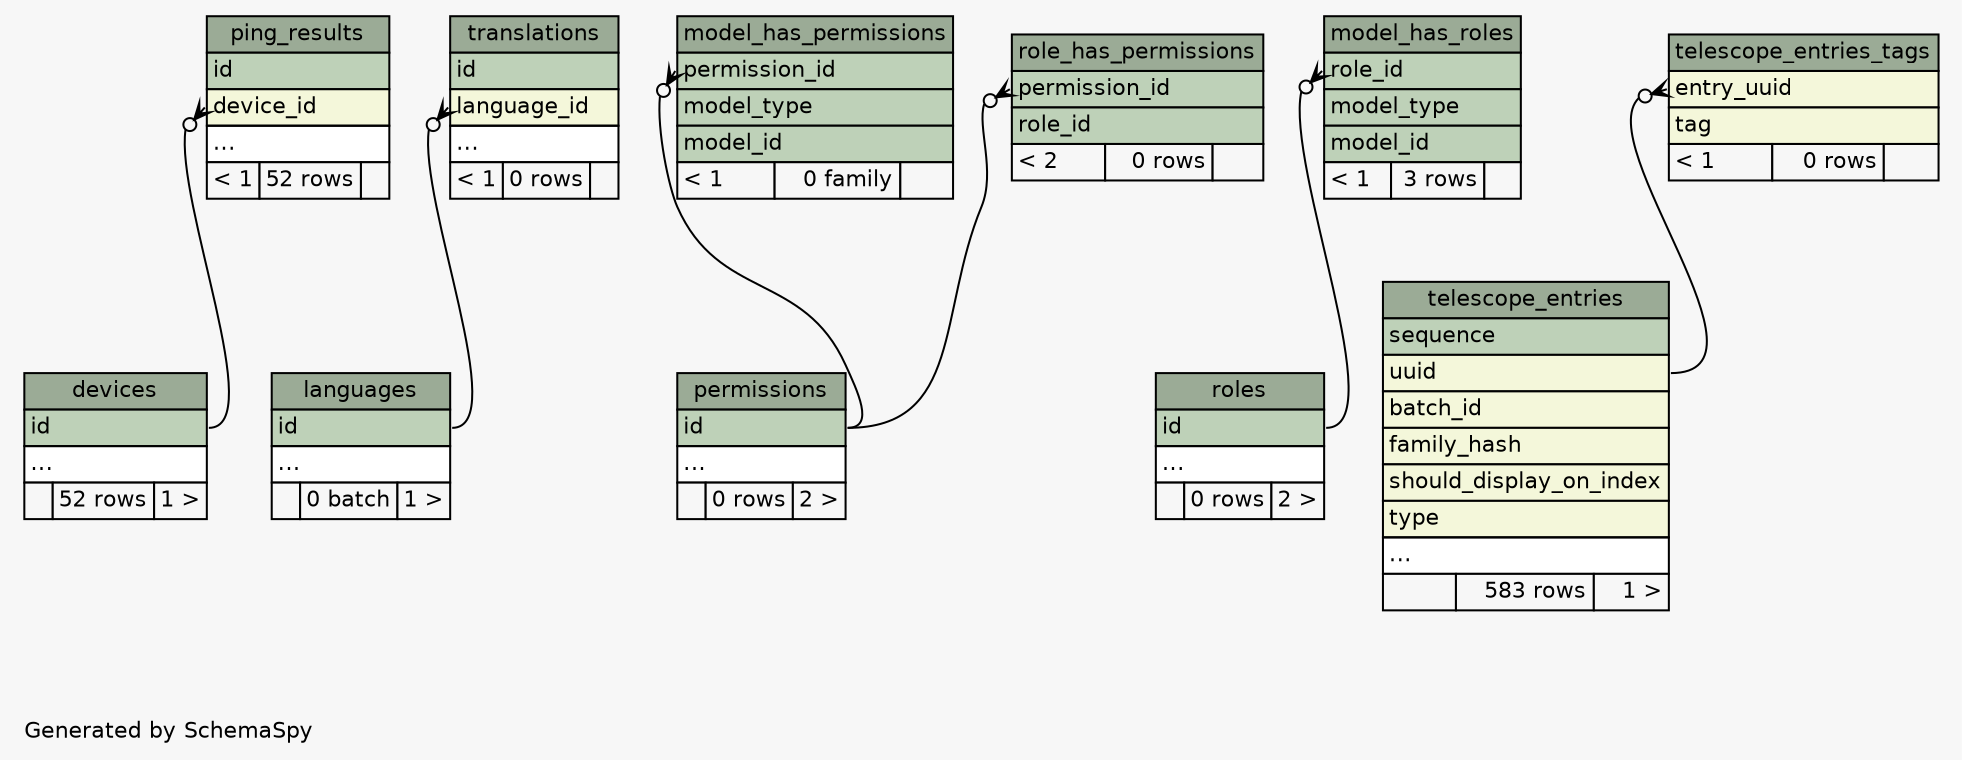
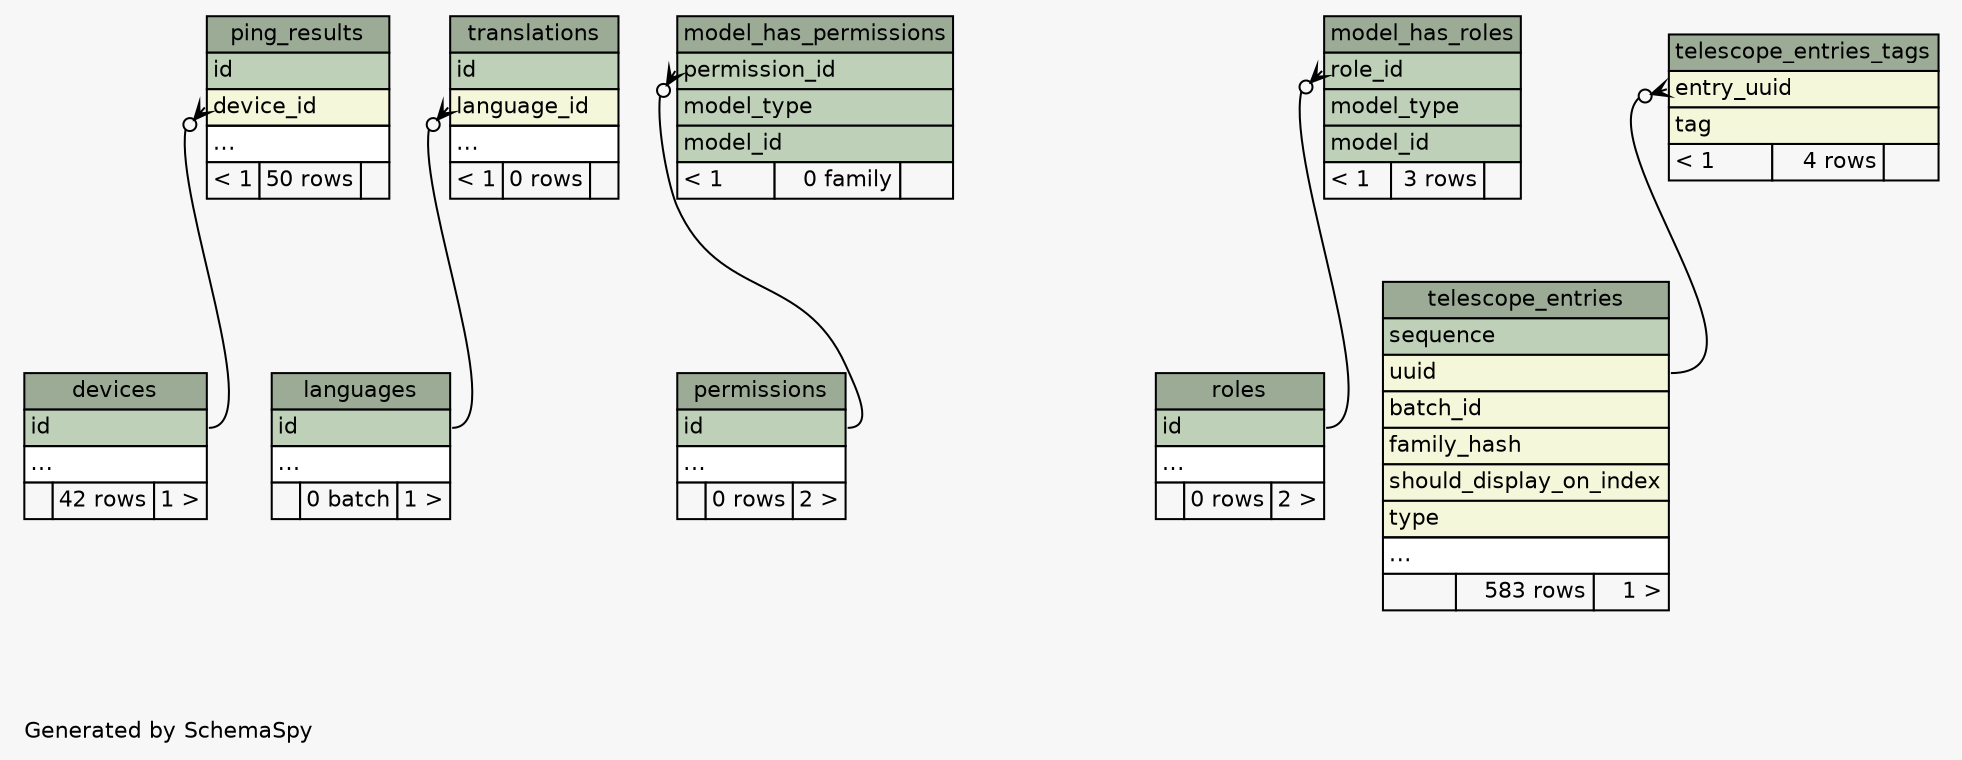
(1138, 107) -> none
(1840, 161) -> (1840, 161)
(310, 179) -> (310, 179)
(103, 500) -> (103, 500)
